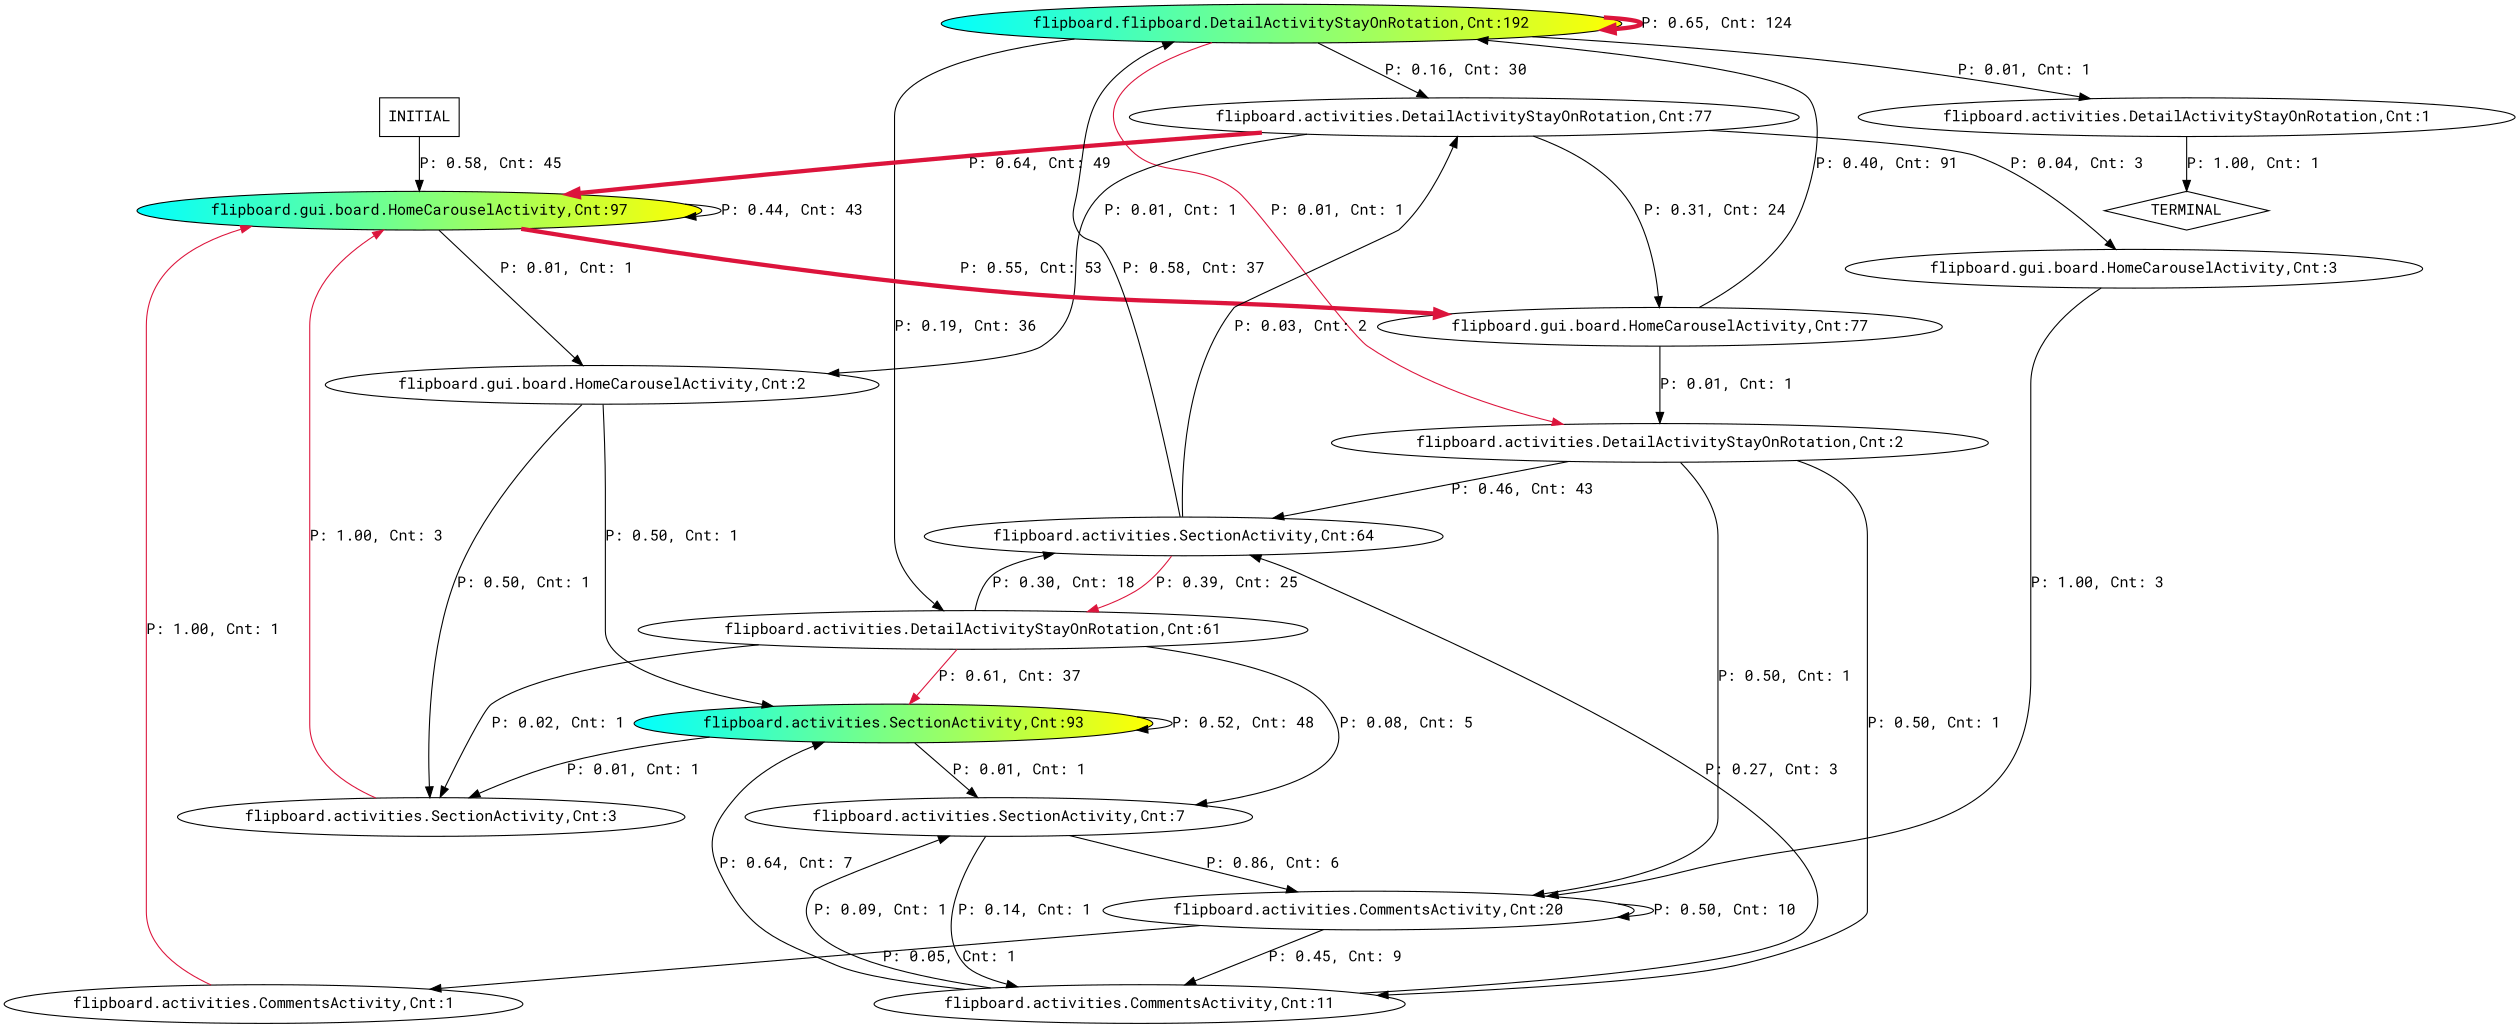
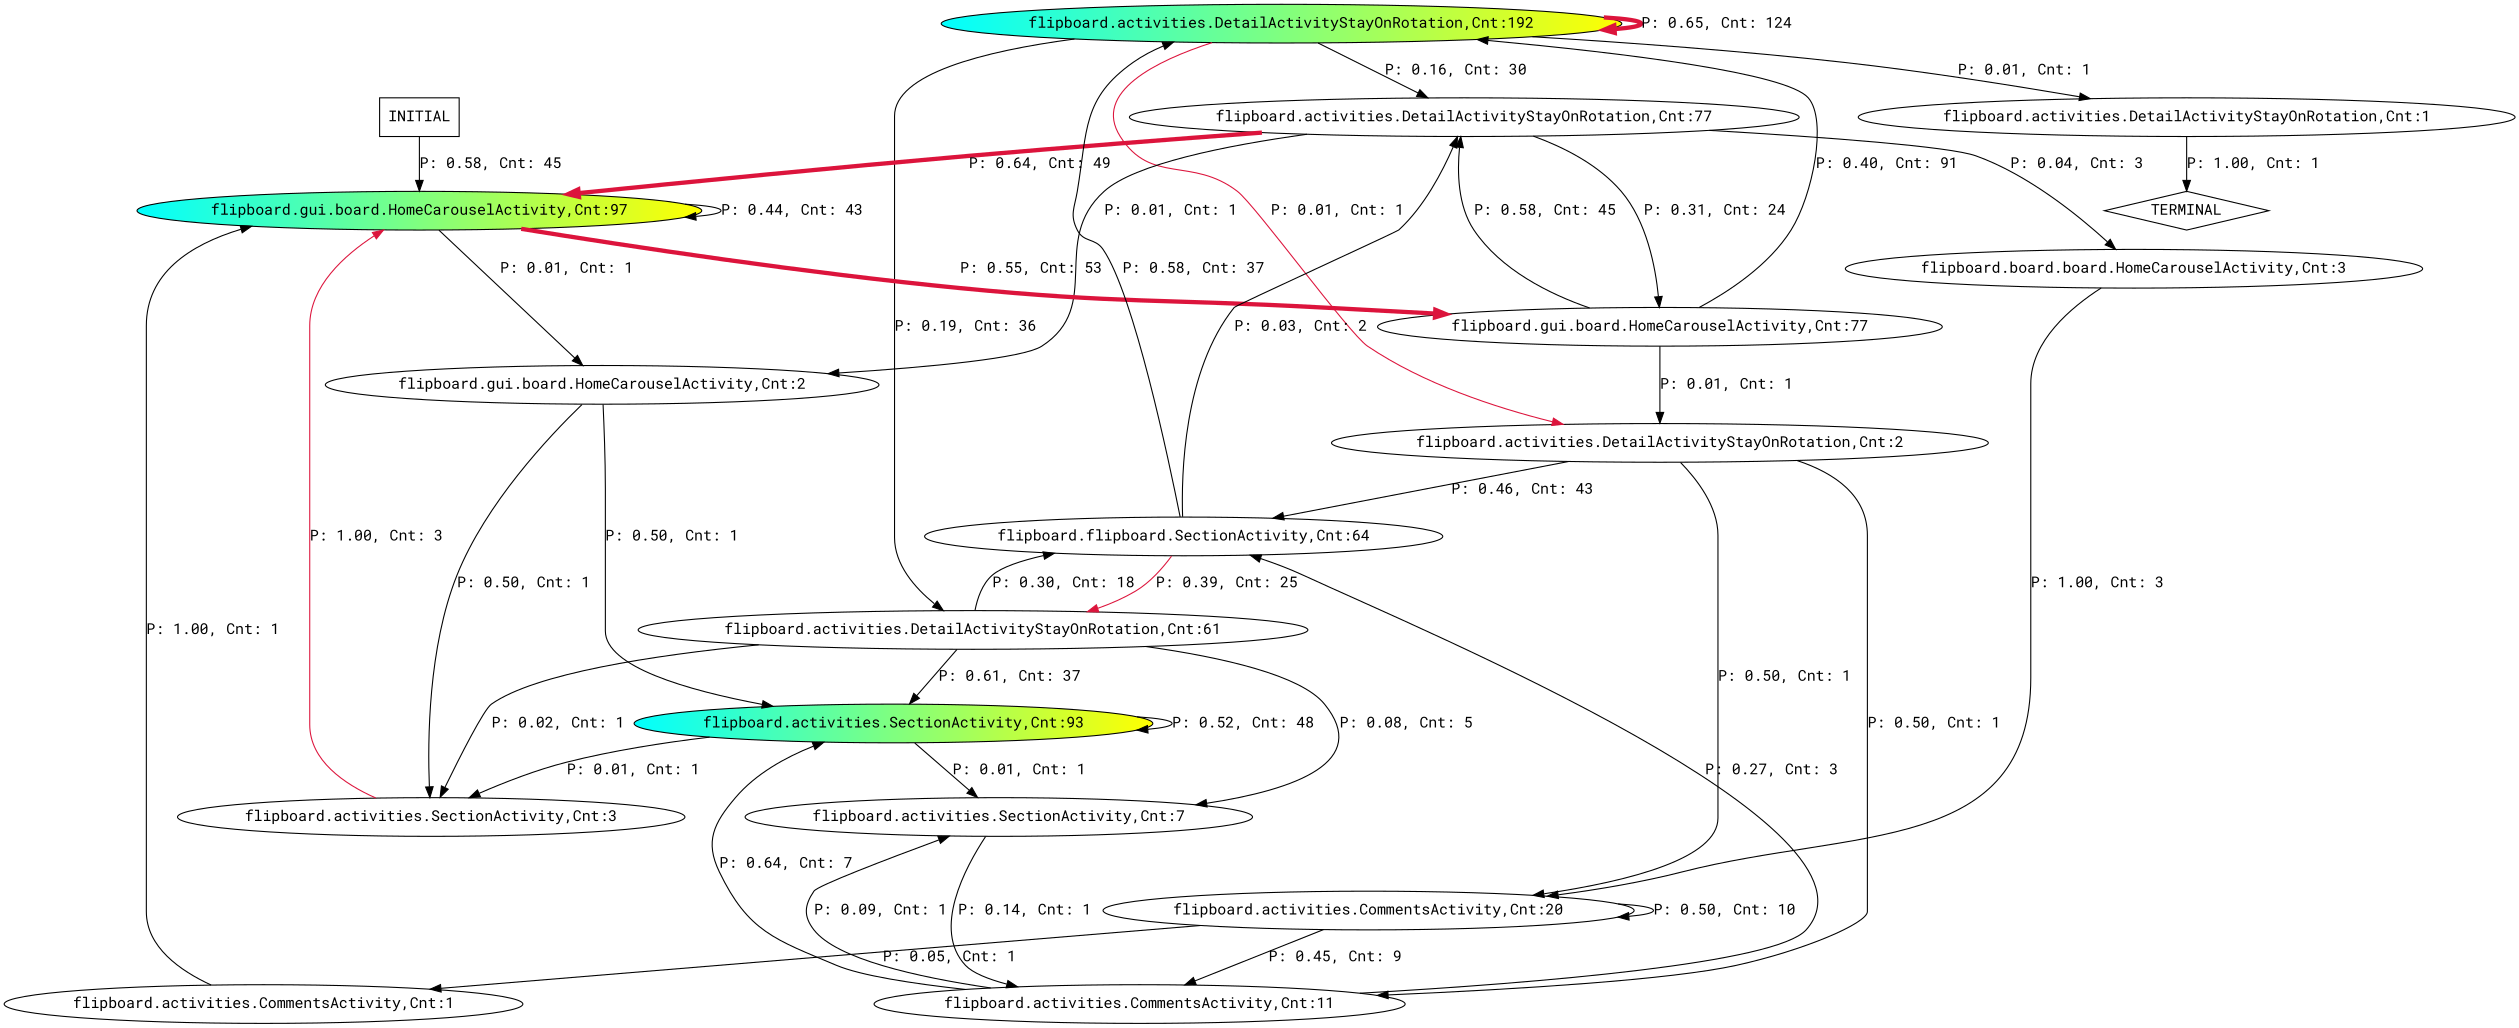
(1282, 24) -> (1282, 24)
none -> (1492, 252)
(2134, 269) -> (2134, 269)
(1184, 536) -> (1184, 536)
(146, 597) -> (146, 597)
(937, 673) -> (937, 673)
(1178, 862) -> none
